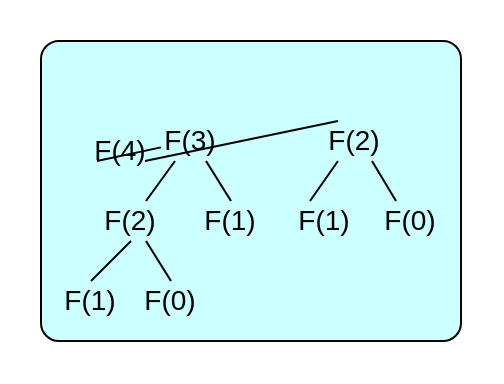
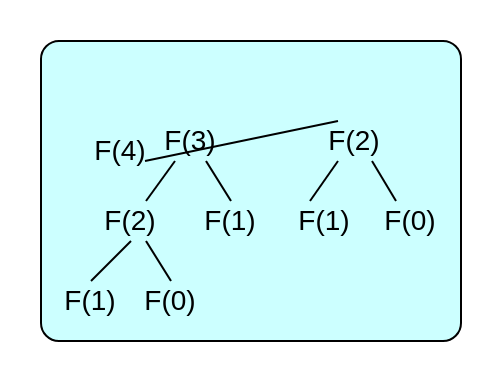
(129, 154) -> none
